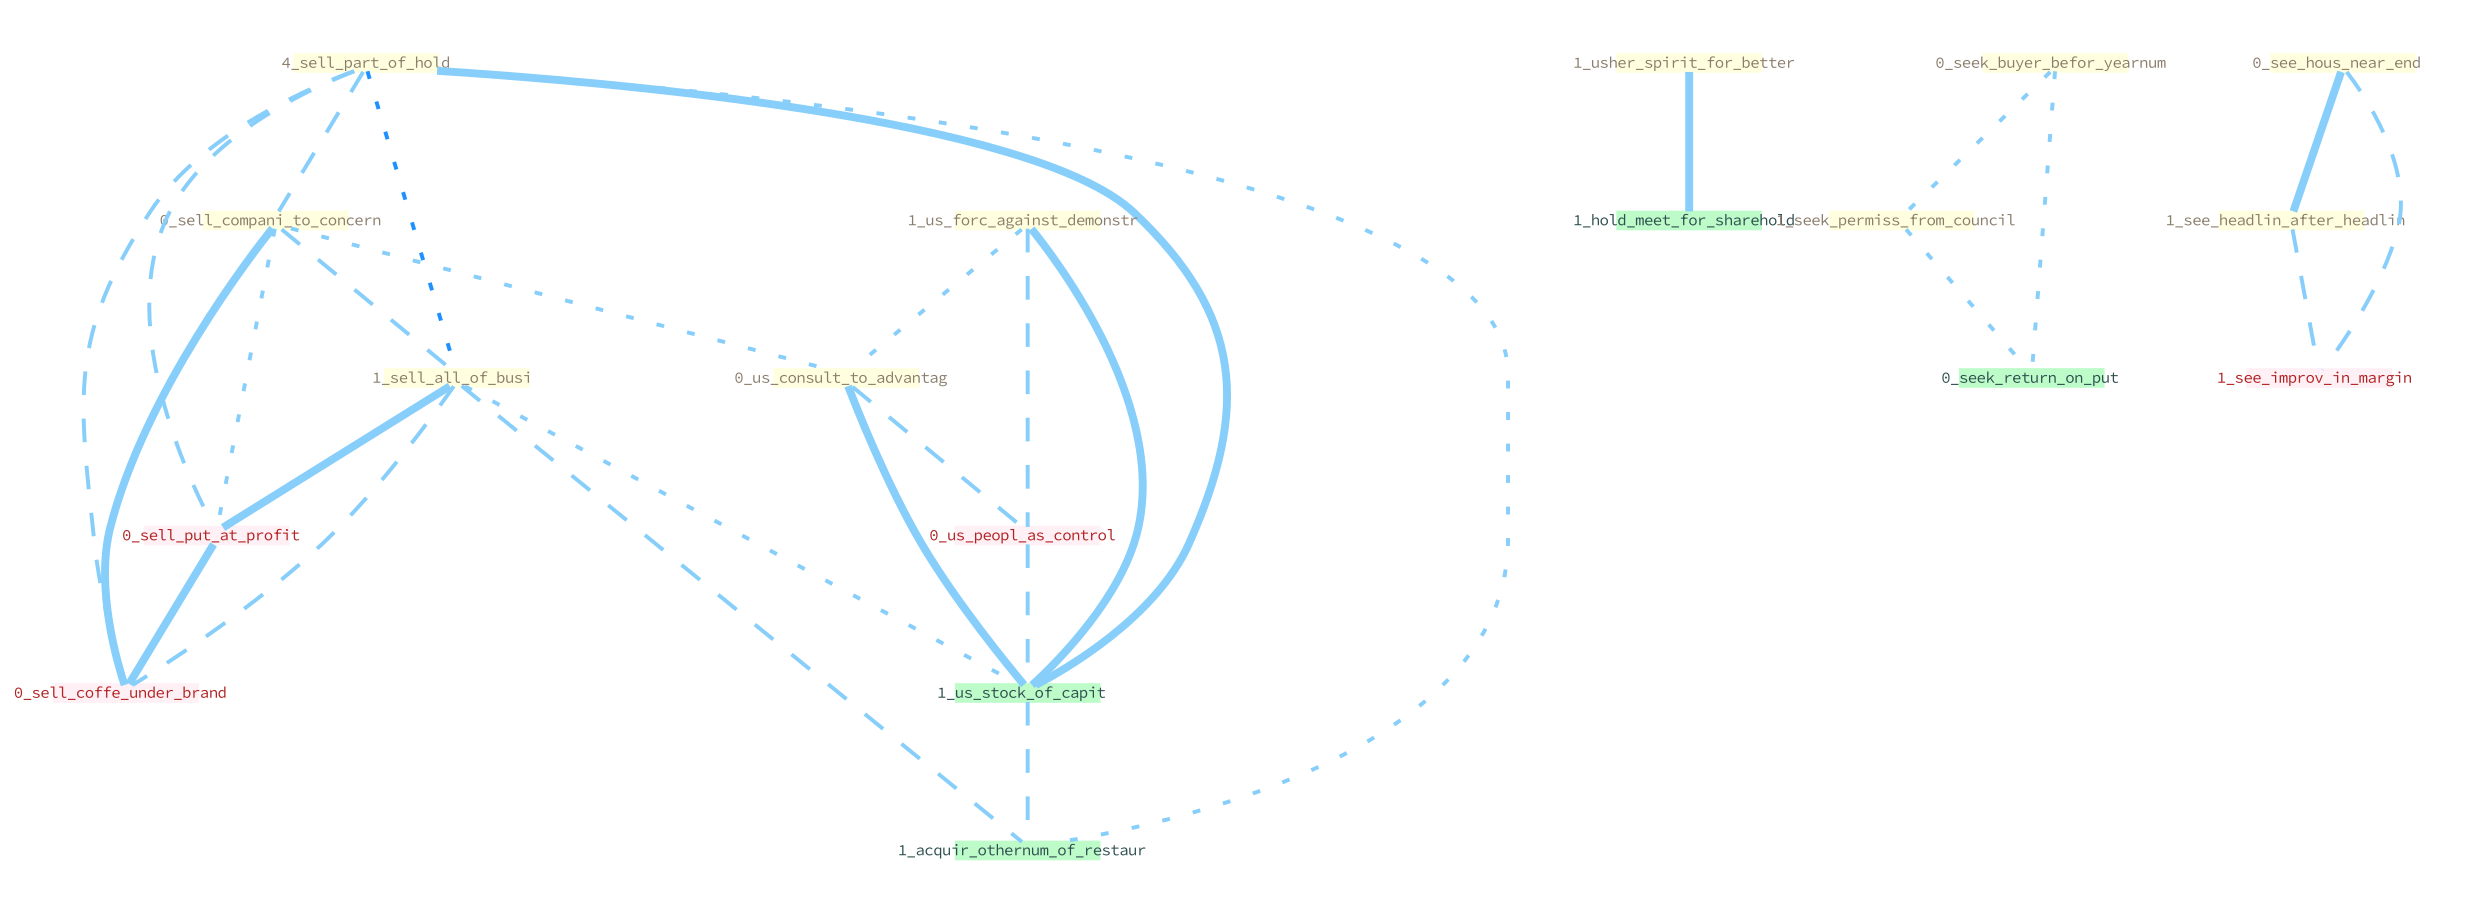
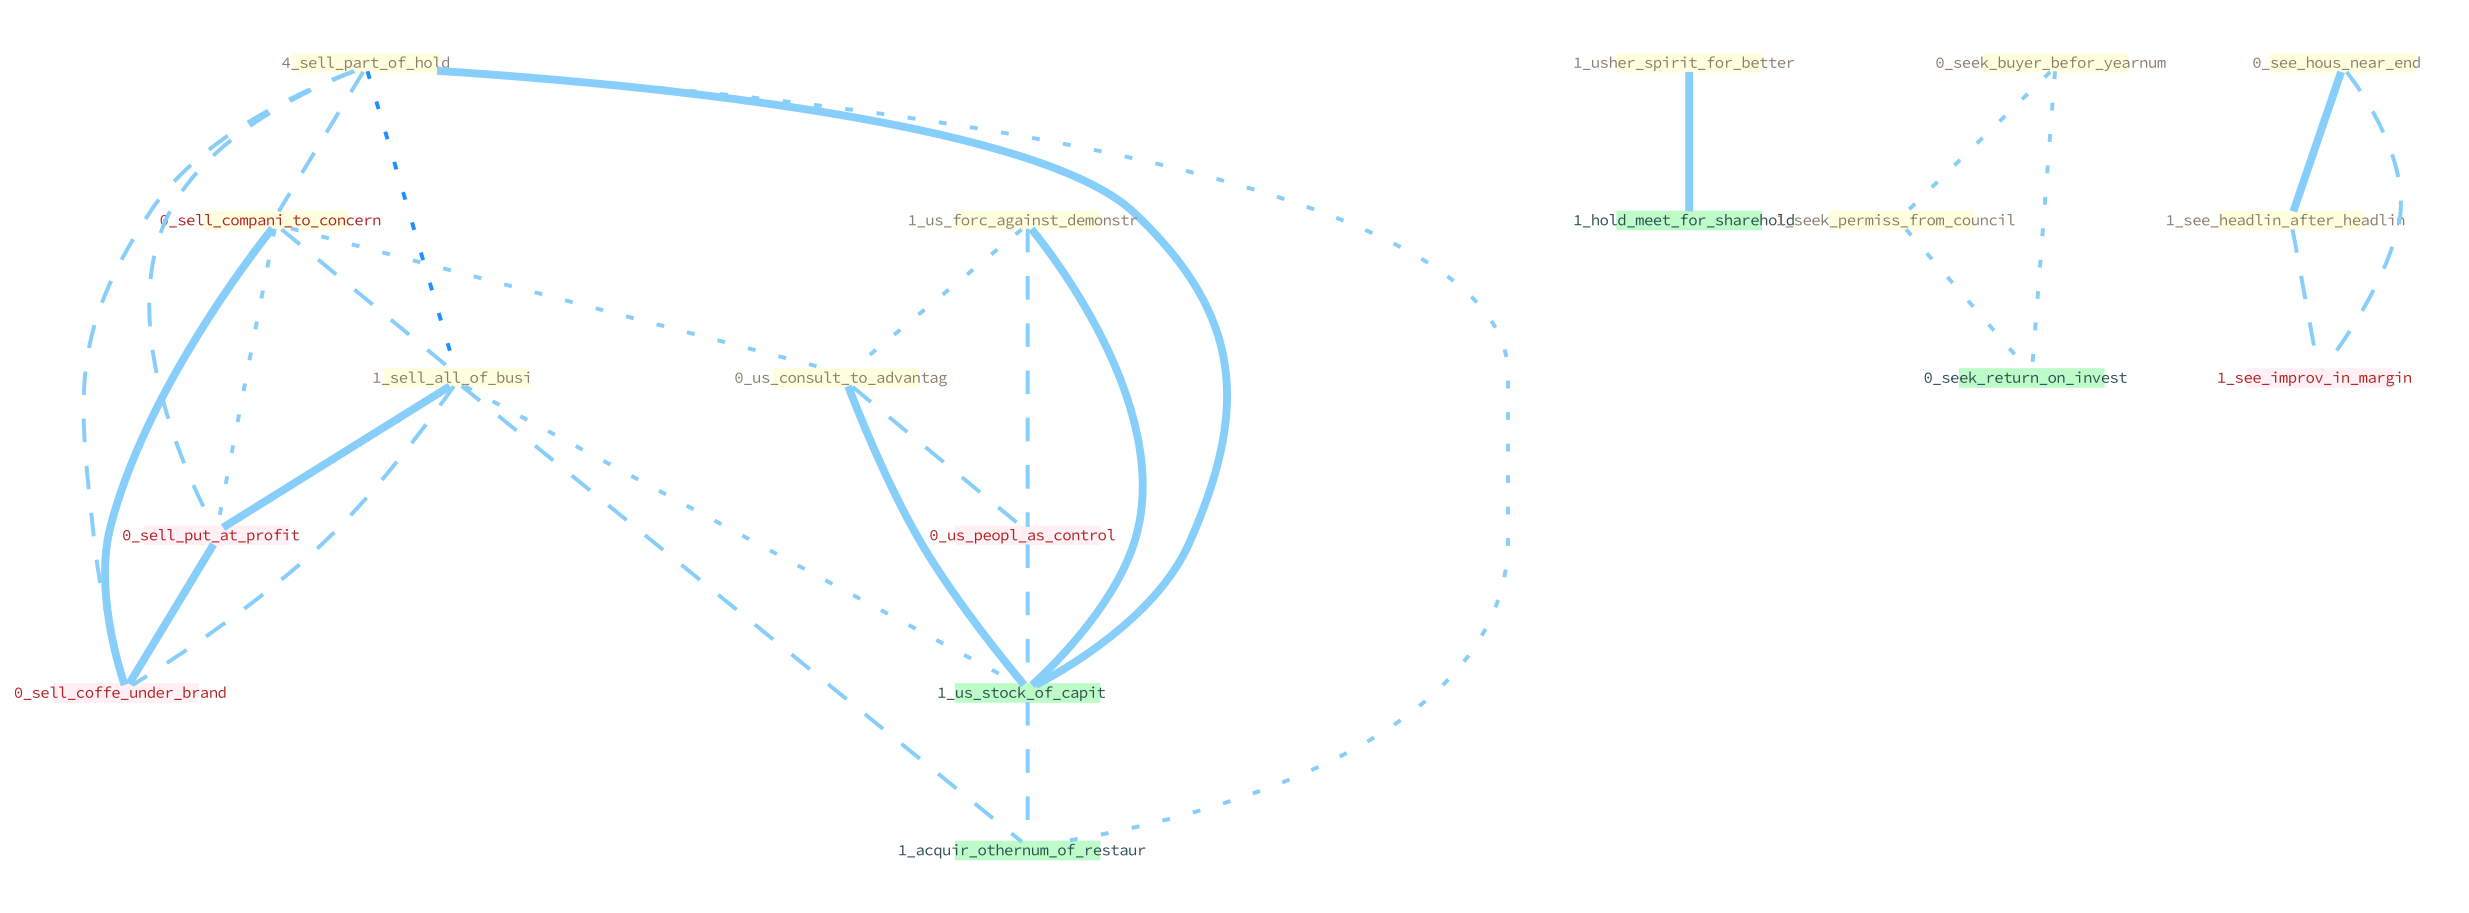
(276, 220) -> (276, 220)
(2032, 378) -> (2032, 378)
